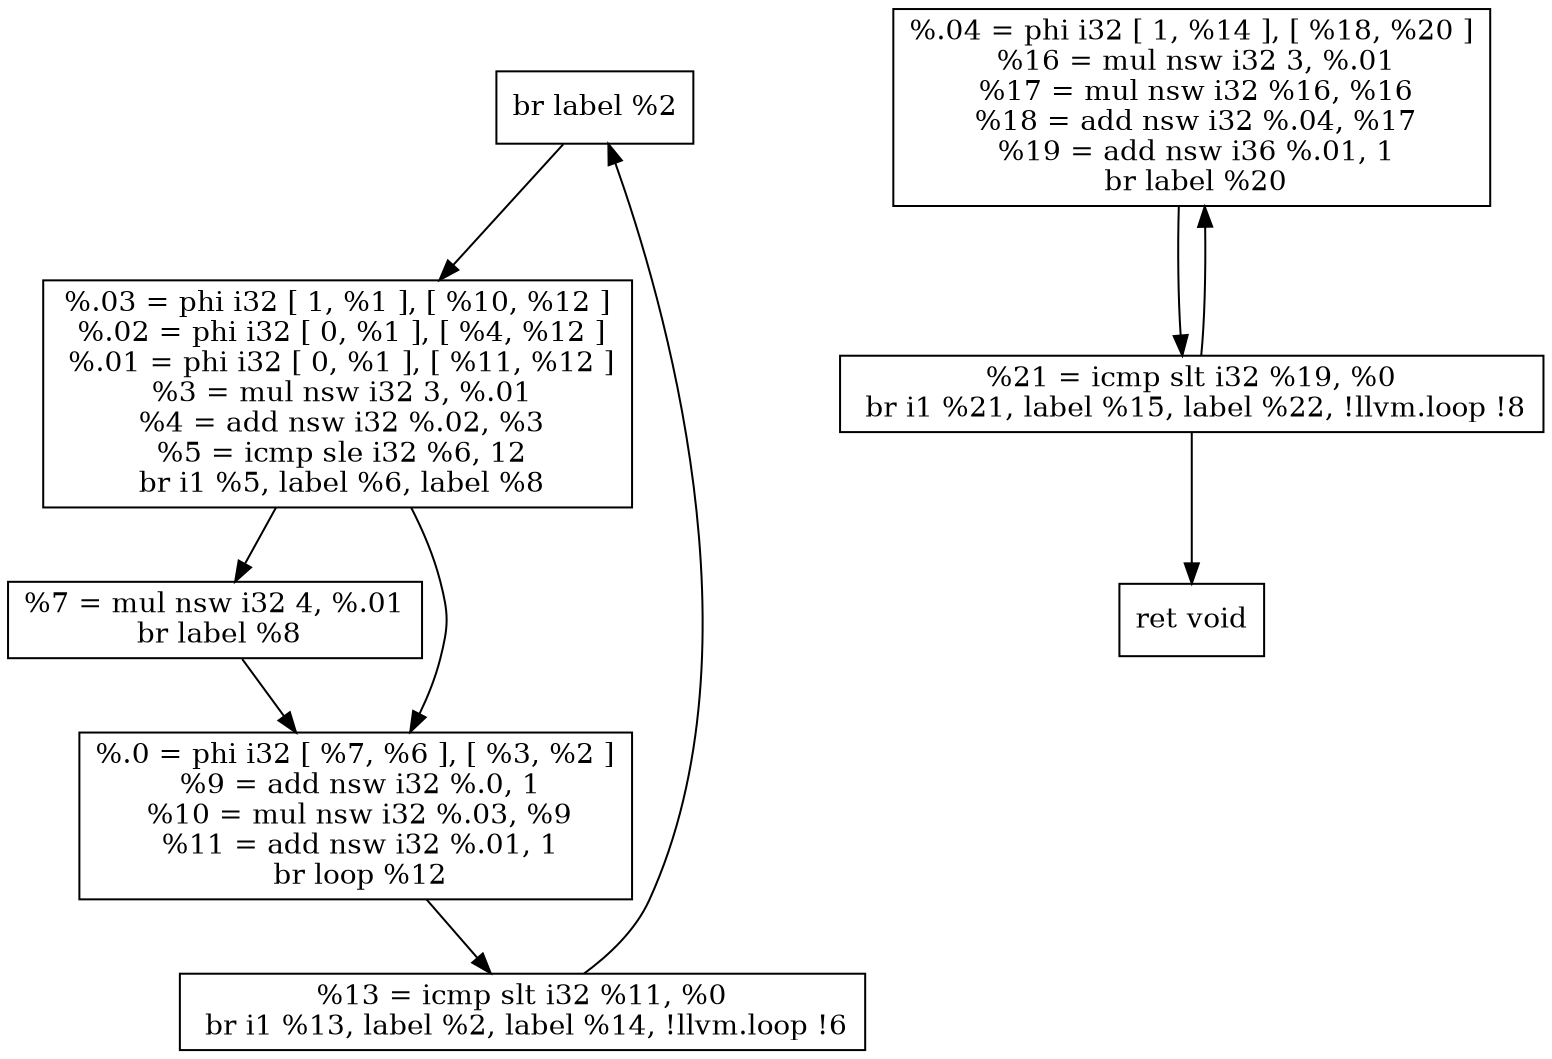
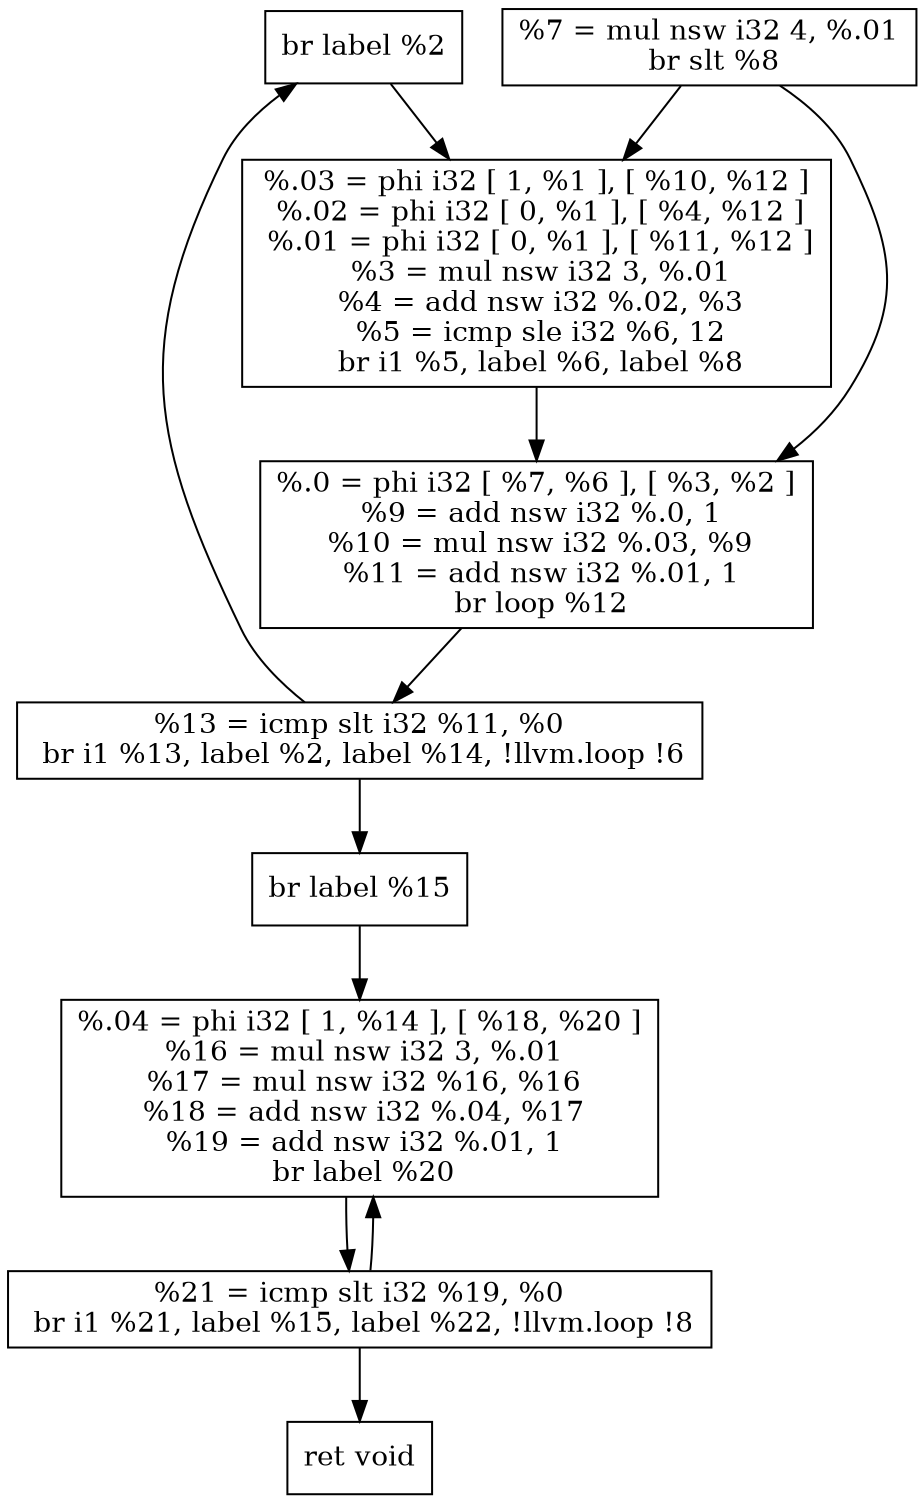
(1192, 152) -> (360, 1143)
(261, 536) -> (658, 115)
(215, 634) -> (709, 61)
none -> (360, 889)
